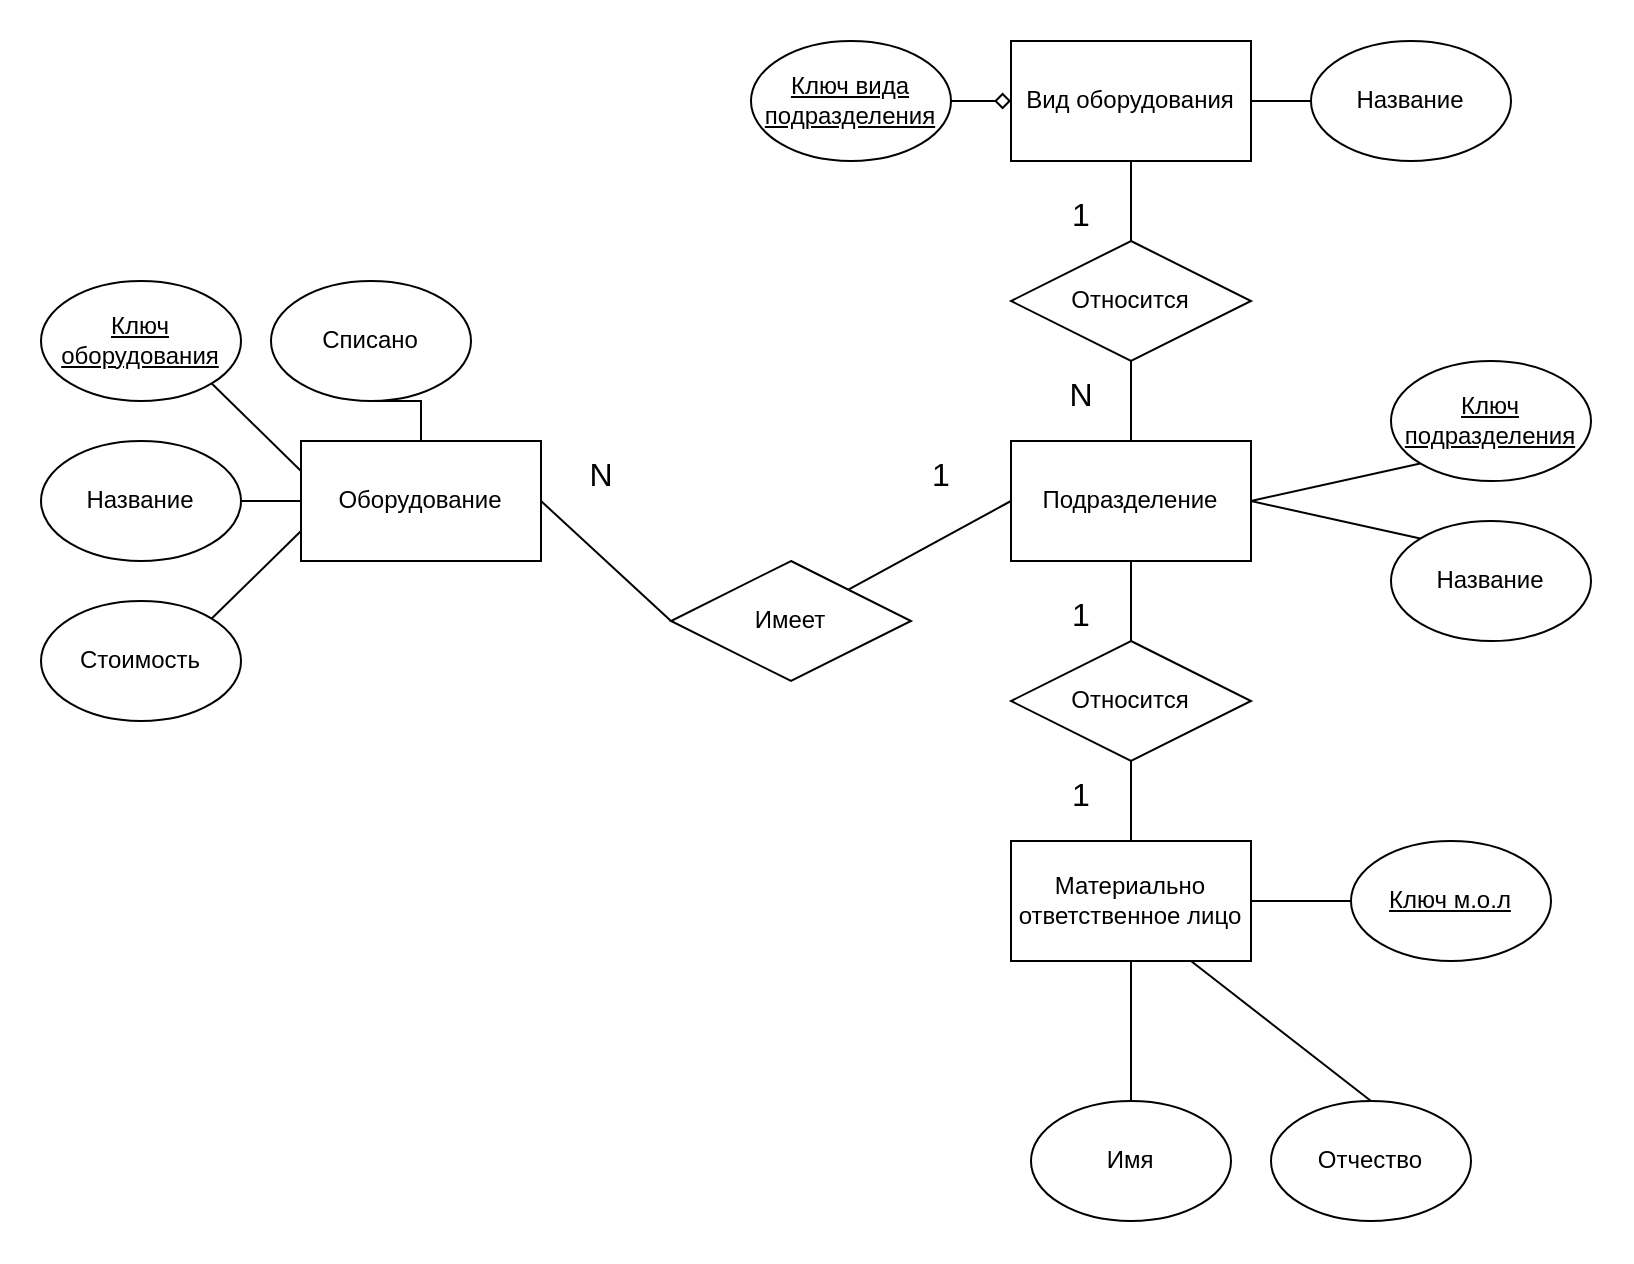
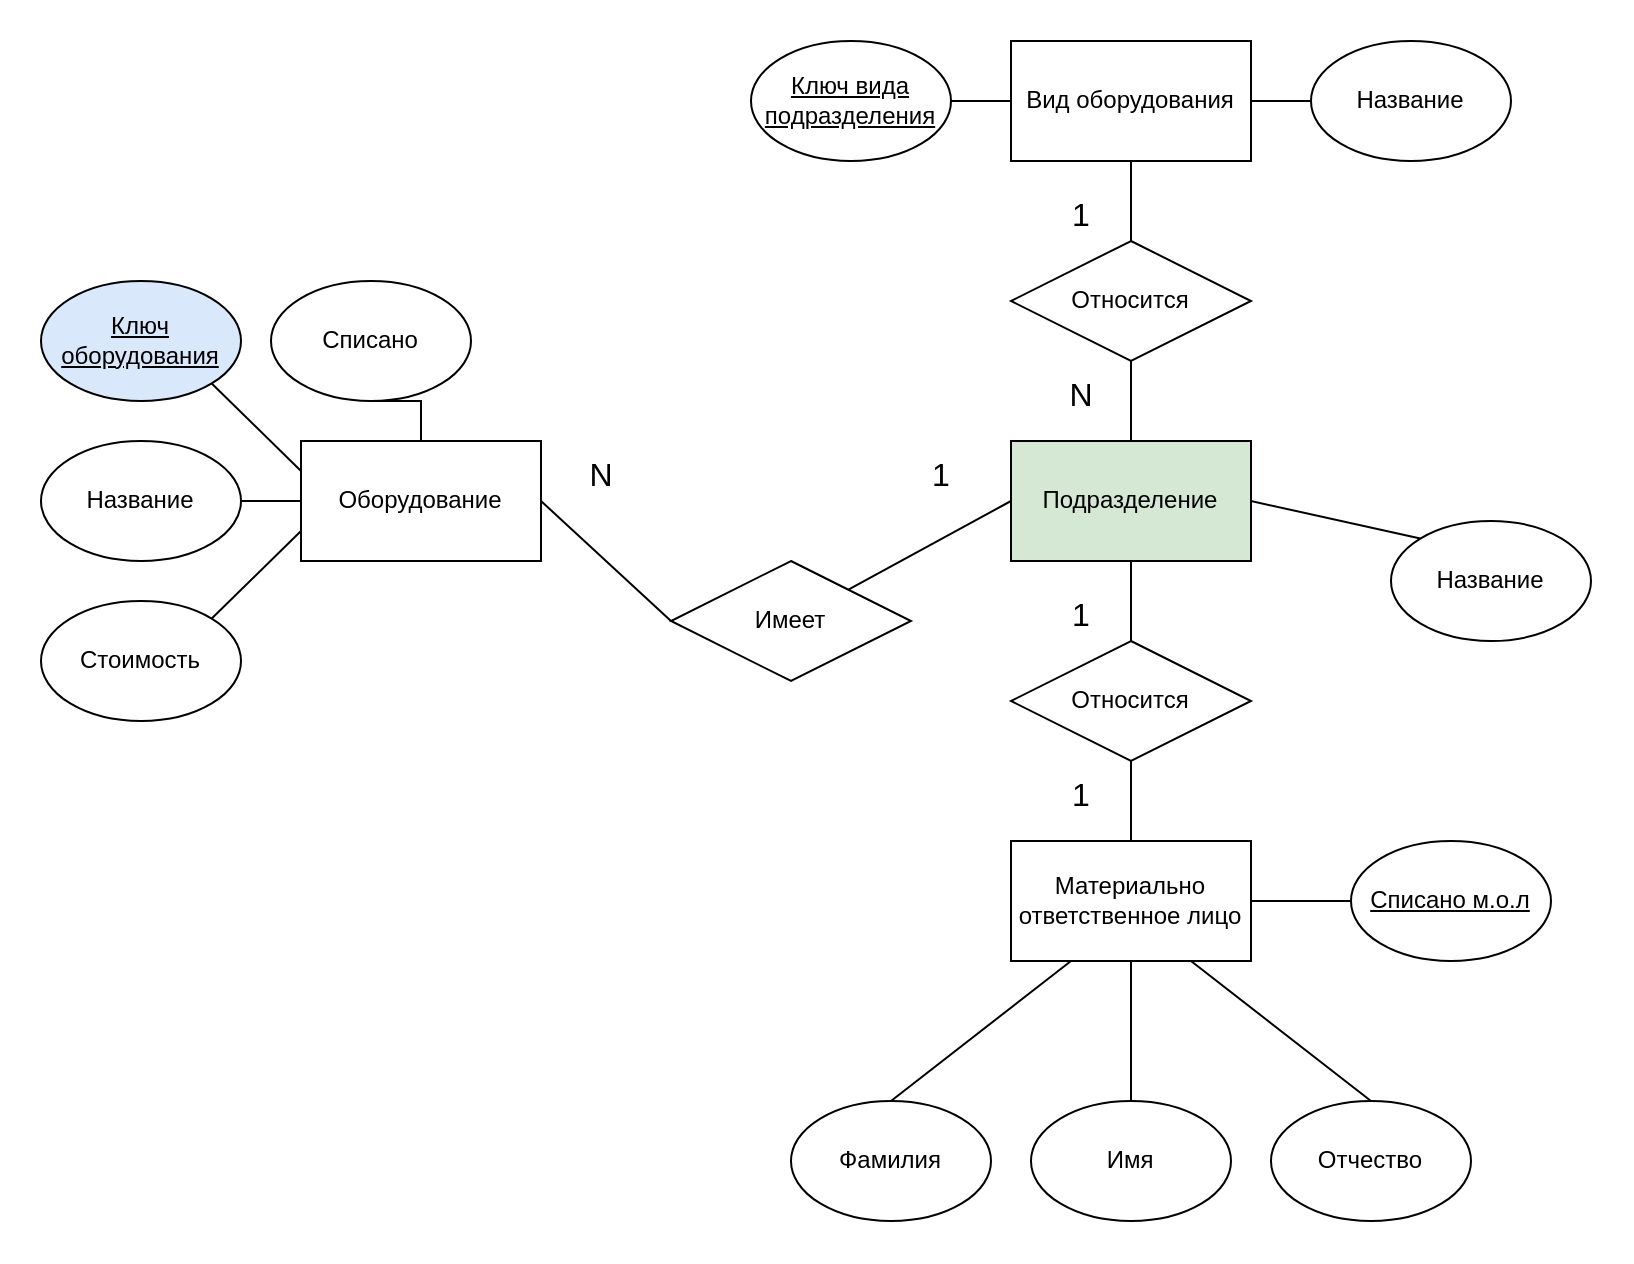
(995, 101) -> (1002, 101)
(141, 341) -> (141, 341)
(1491, 421) -> none
(1339, 481) -> none
(1131, 501) -> (1131, 501)
(1451, 901) -> (1451, 901)
none -> (981, 1031)
none -> (891, 1161)
